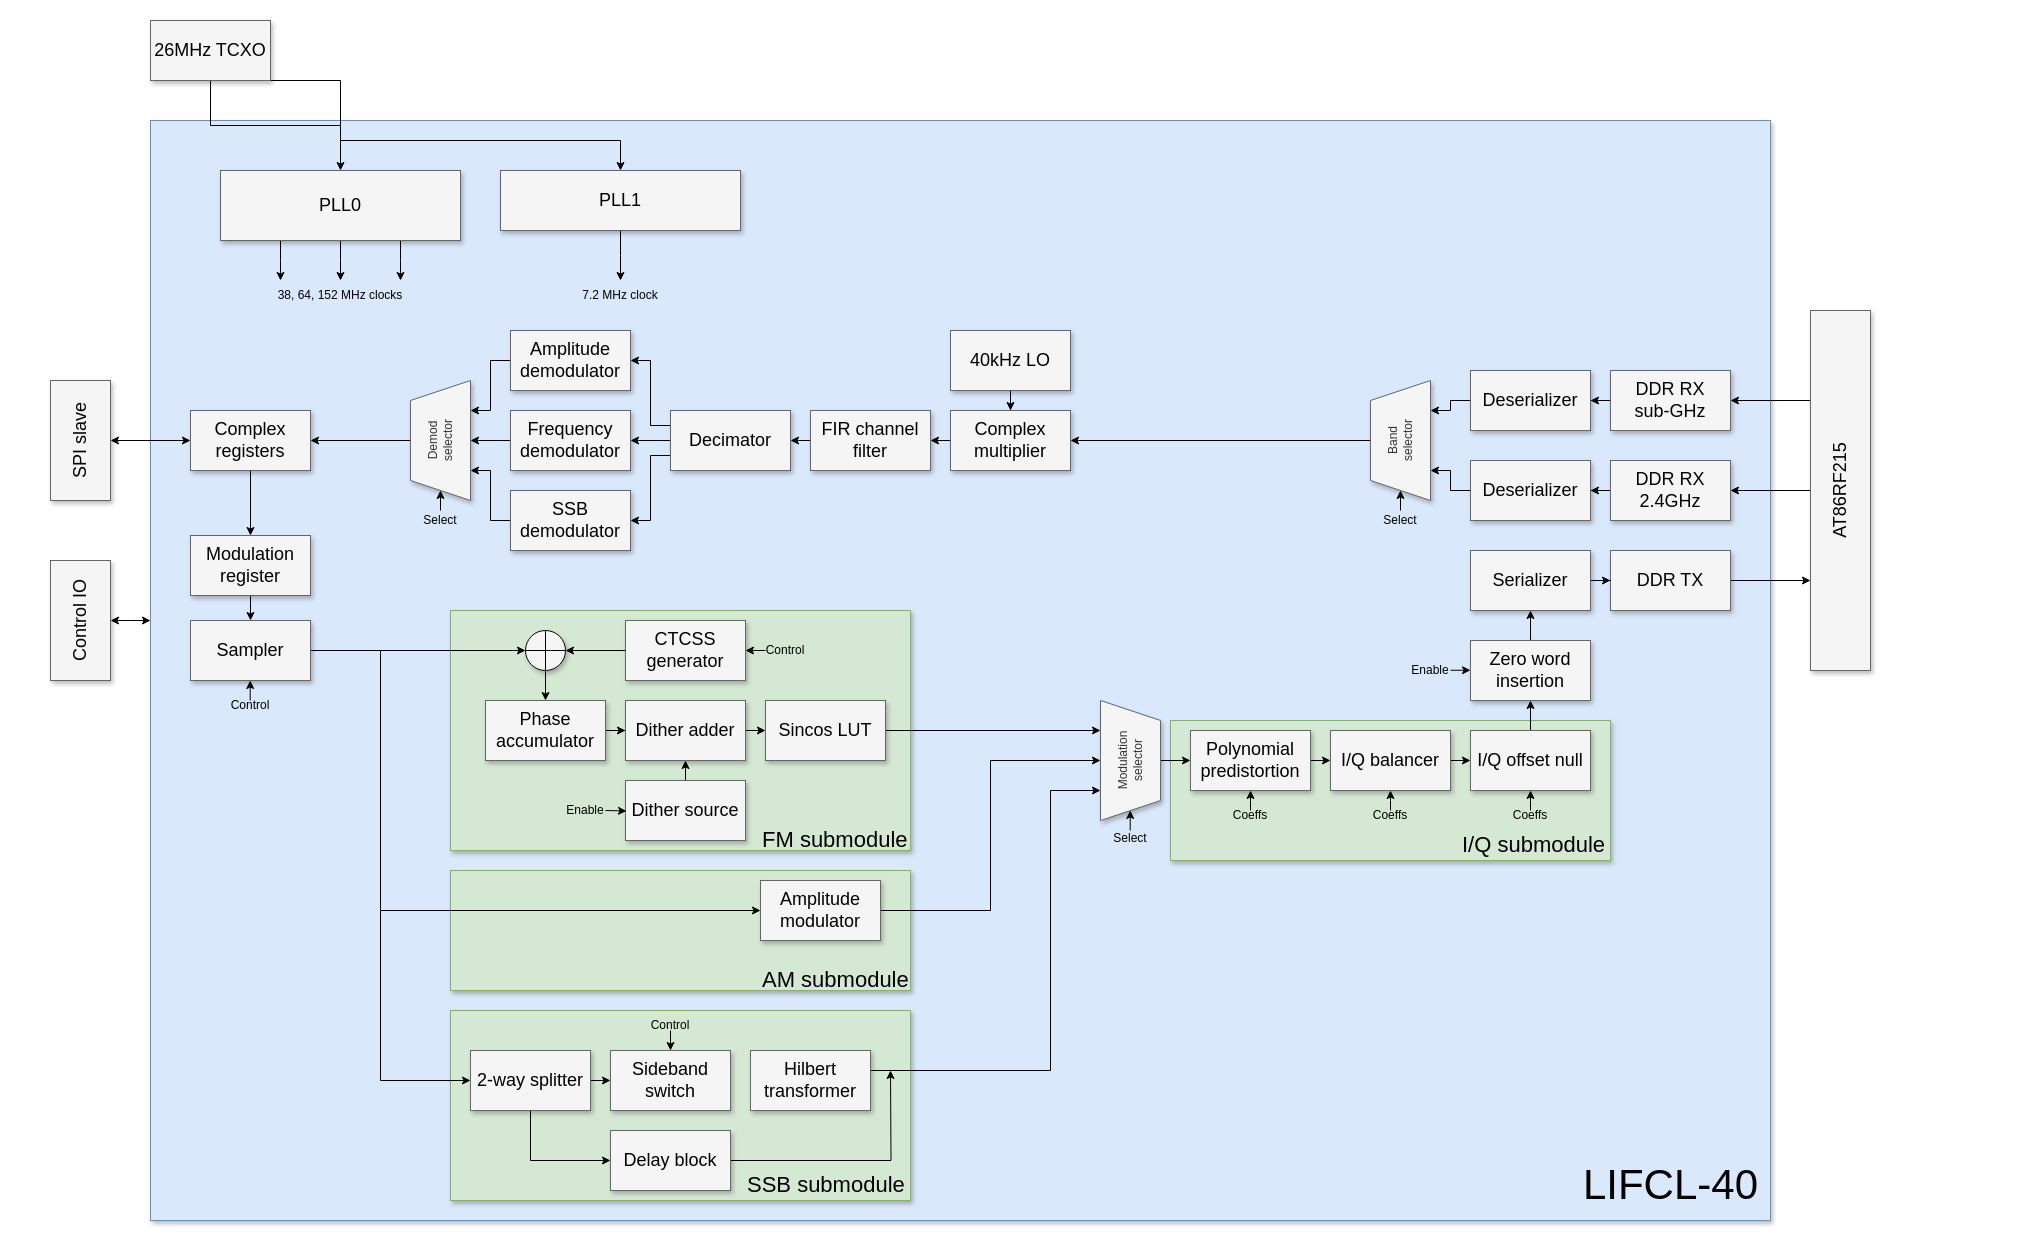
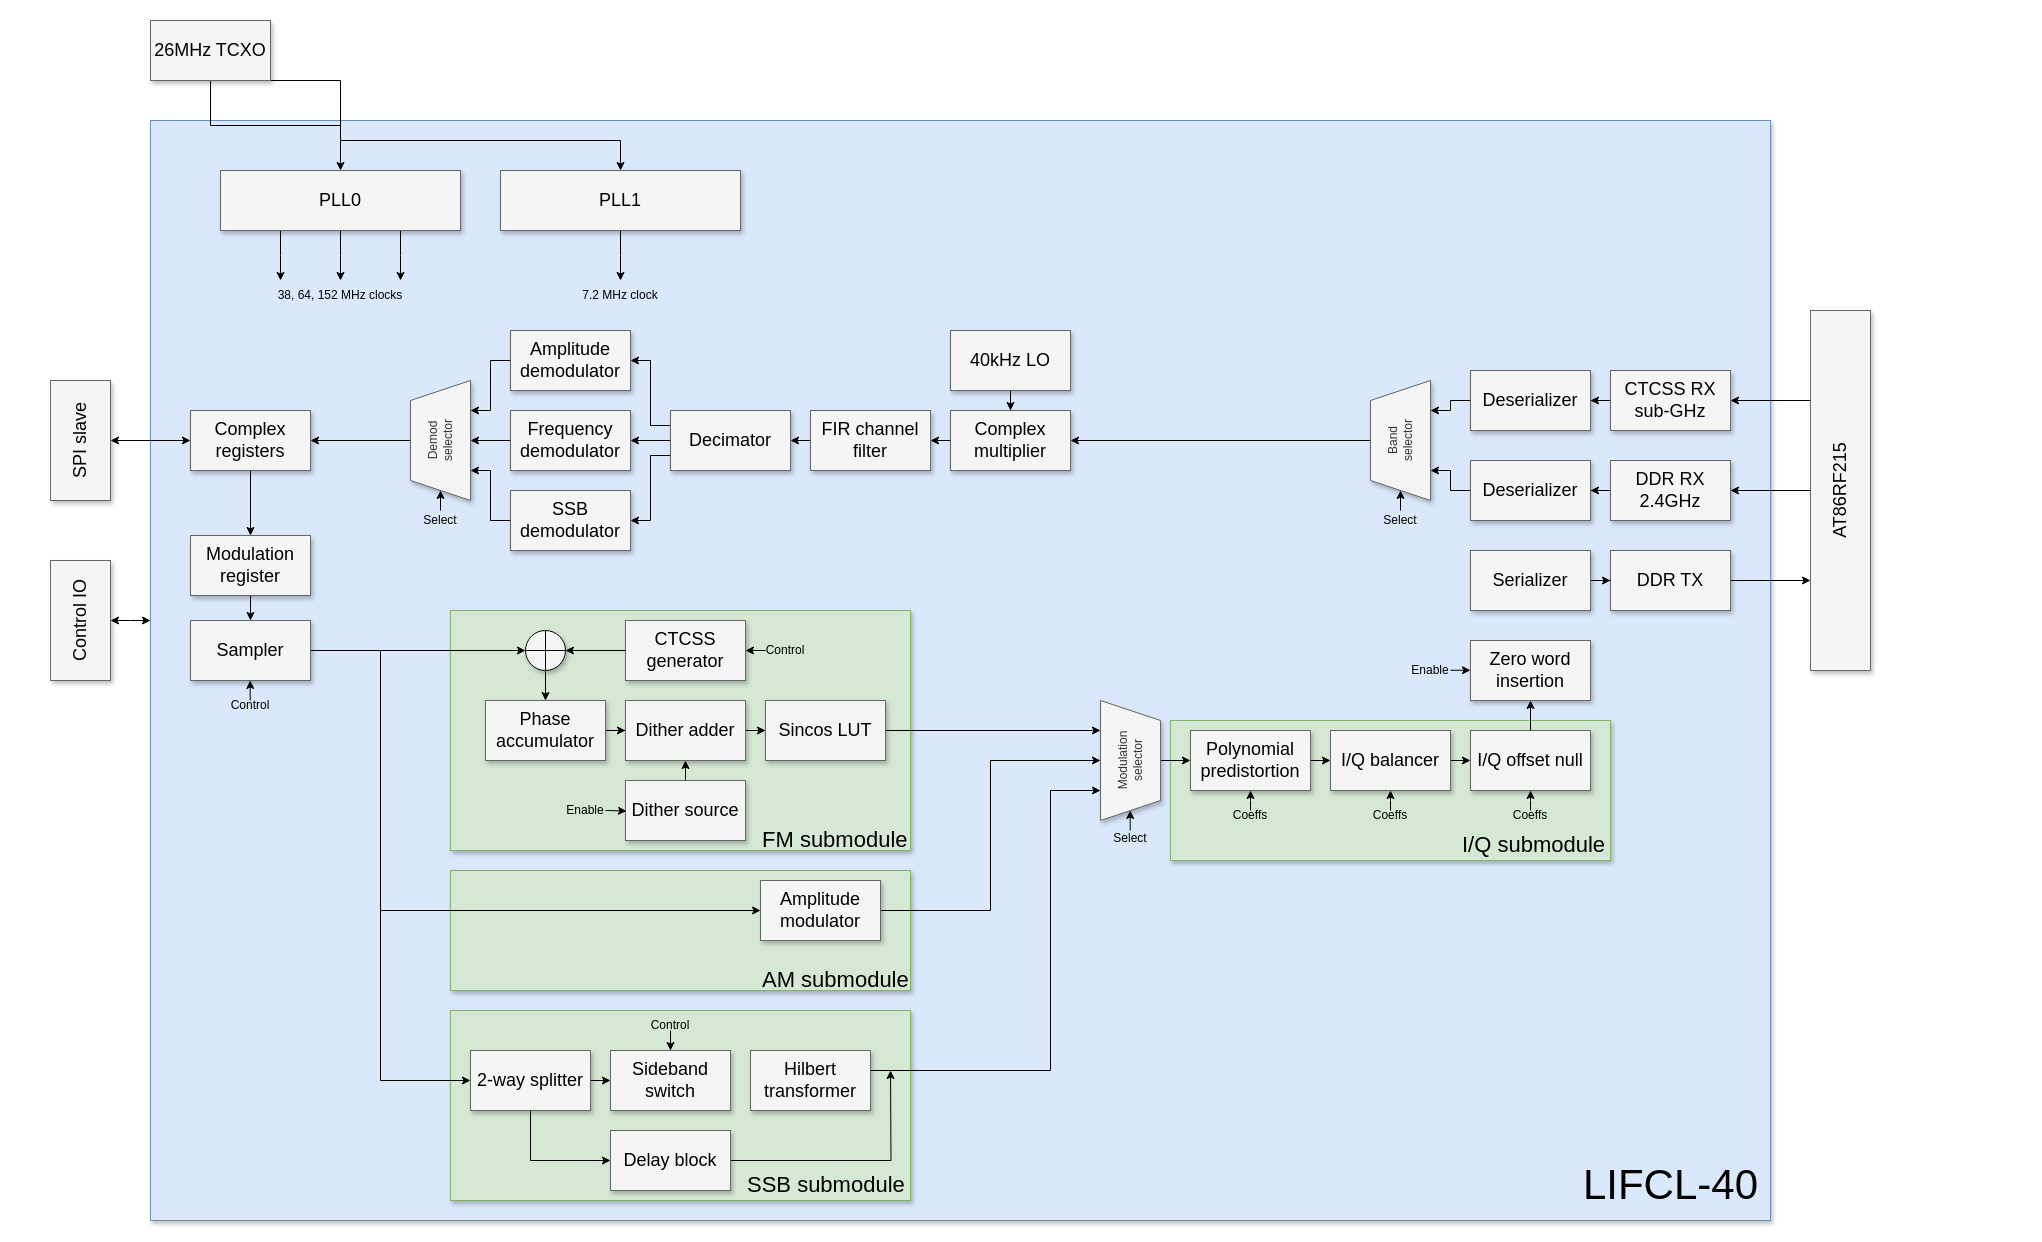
(341, 206) -> (341, 201)
(1671, 401) -> (1671, 401)
(1531, 629) -> none
